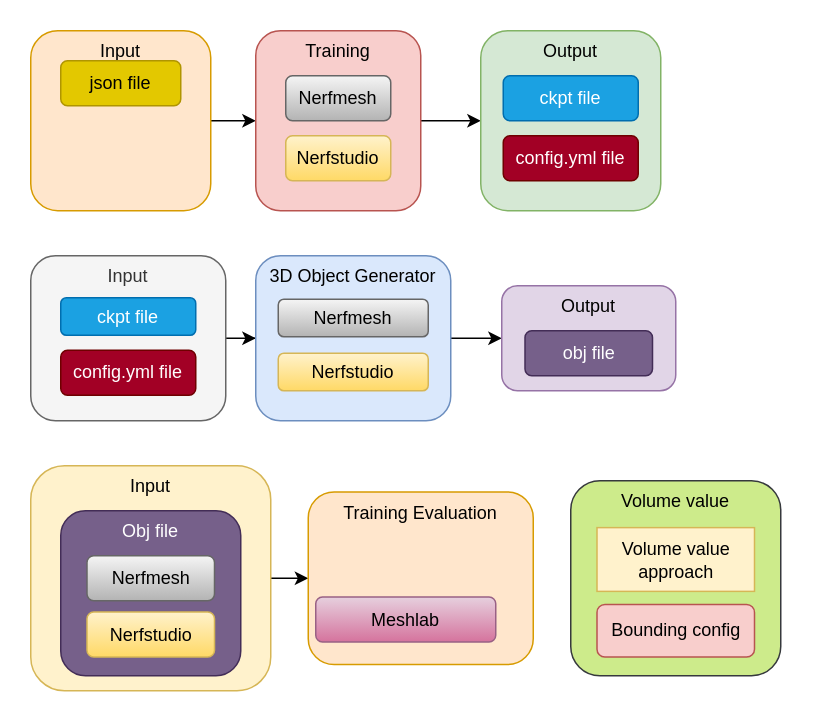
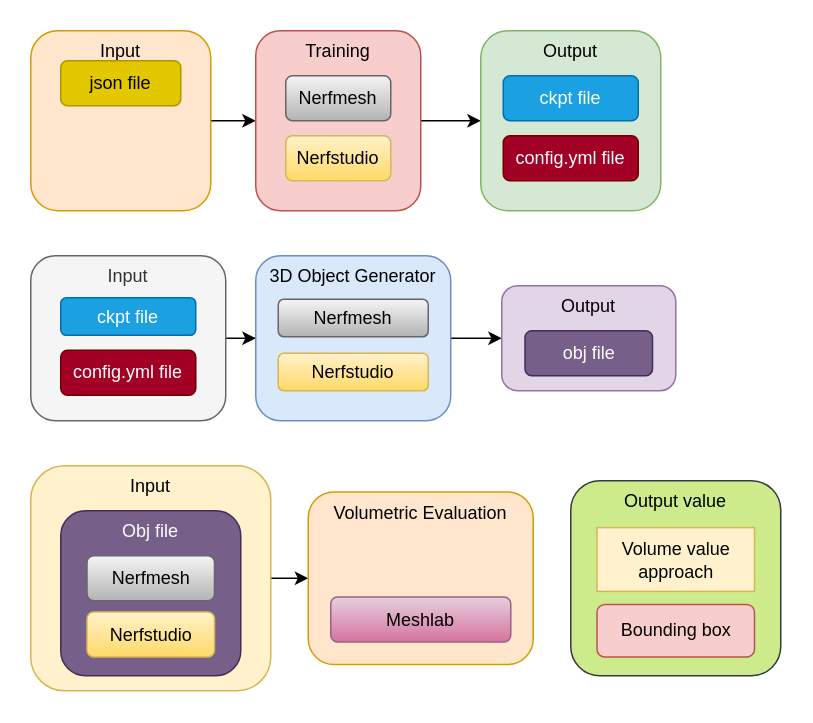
(676, 502) -> (676, 502)
(421, 514) -> (421, 514)
(406, 620) -> (421, 620)
(677, 631) -> (677, 631)
